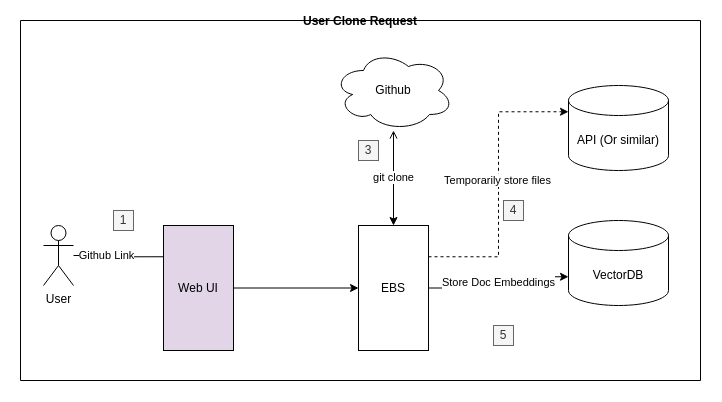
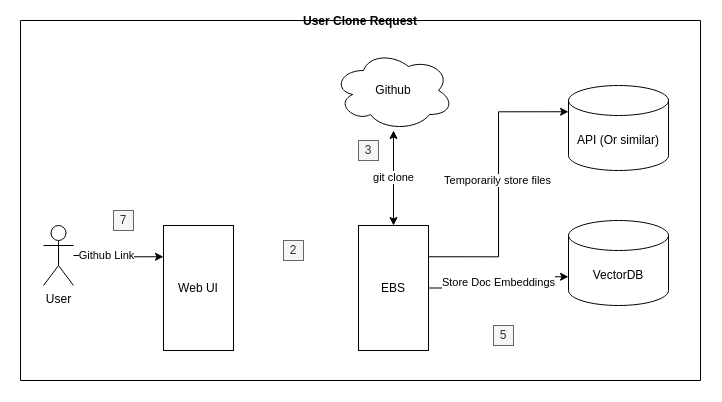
(394, 137) -> (394, 139)
(514, 211) -> none
(124, 221) -> (124, 221)
none -> (294, 251)
(158, 257) -> (155, 257)
(499, 257) -> (499, 257)
(199, 288) -> (199, 288)
(293, 288) -> none
